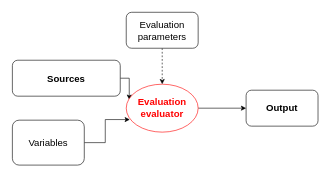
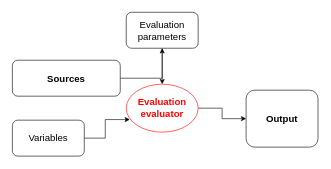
(162, 49) -> (162, 49)
(129, 94) -> (143, 78)
(282, 108) -> (282, 119)
(48, 143) -> (48, 138)
